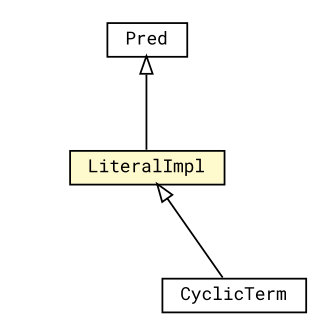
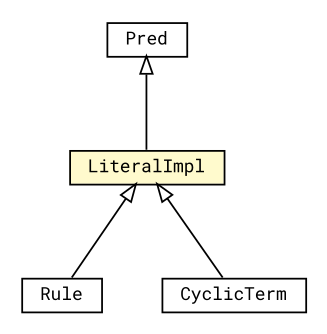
none -> (61, 295)
